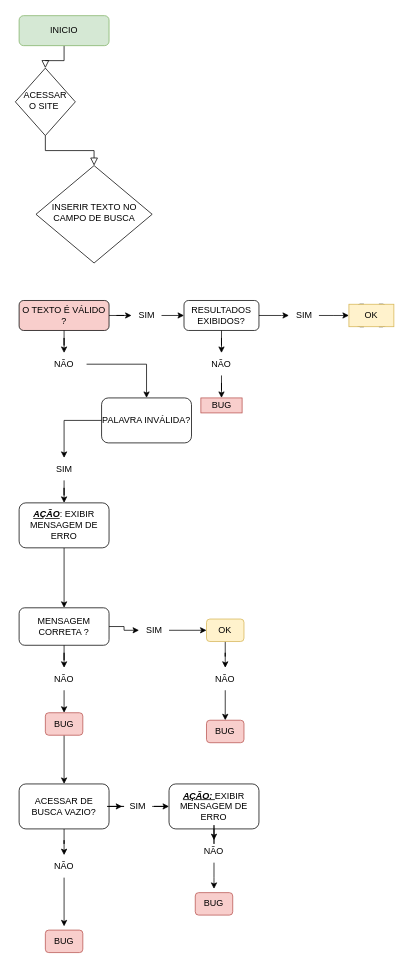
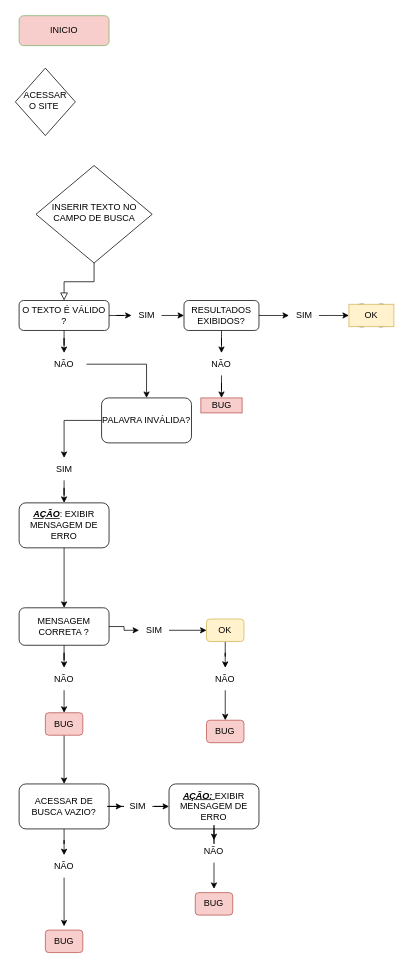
(64, 30) -> (64, 30)
(56, 60) -> none
(66, 150) -> none
none -> (83, 282)
(64, 315) -> (64, 315)
